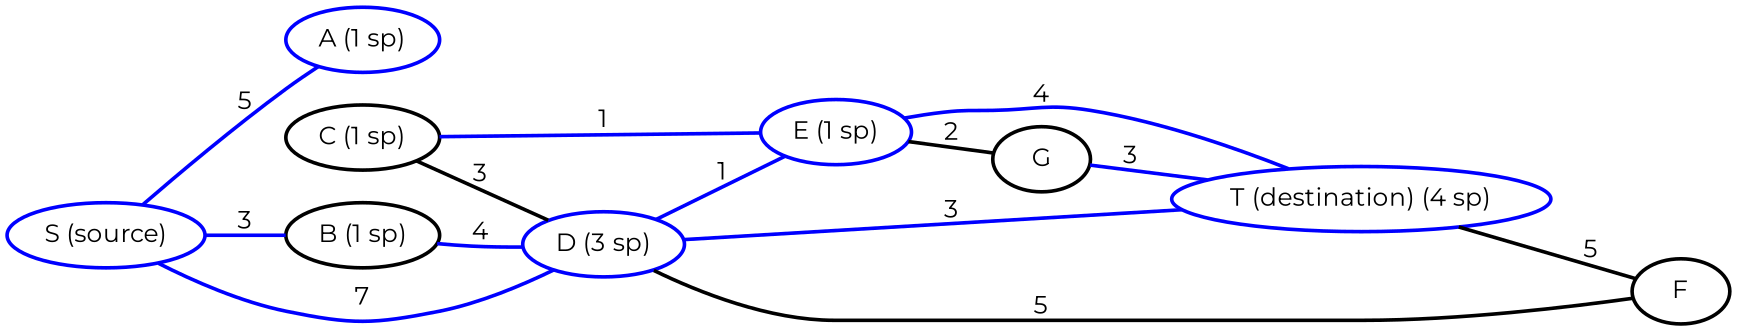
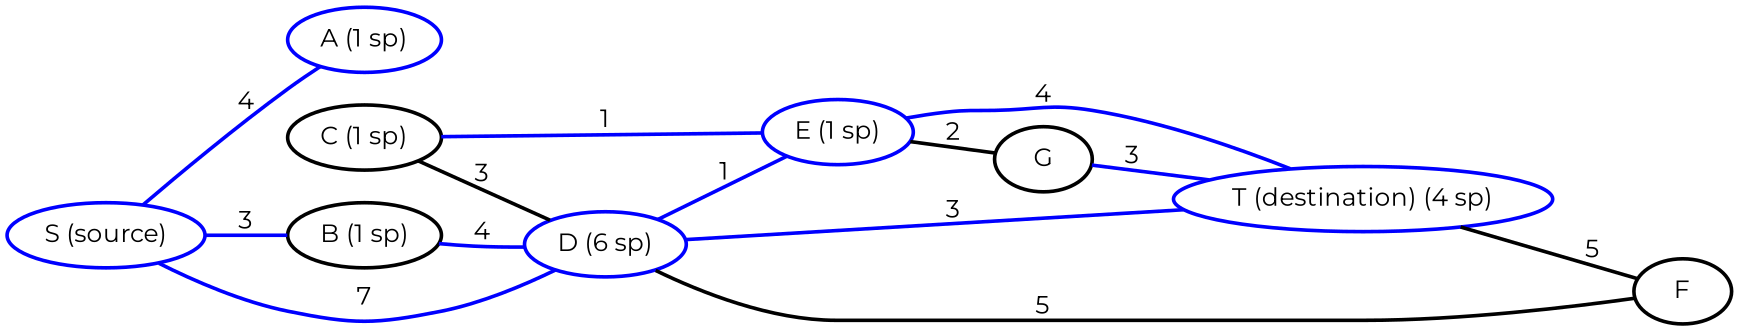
(246, 102) -> (246, 102)
(604, 244) -> (605, 244)
